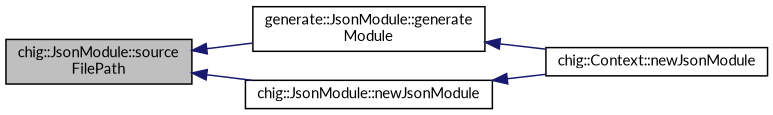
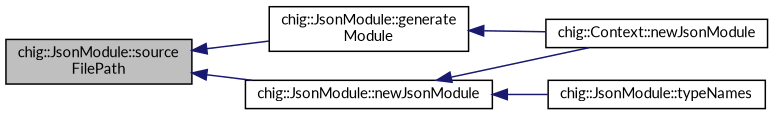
(369, 29) -> (369, 29)
none -> (657, 94)
